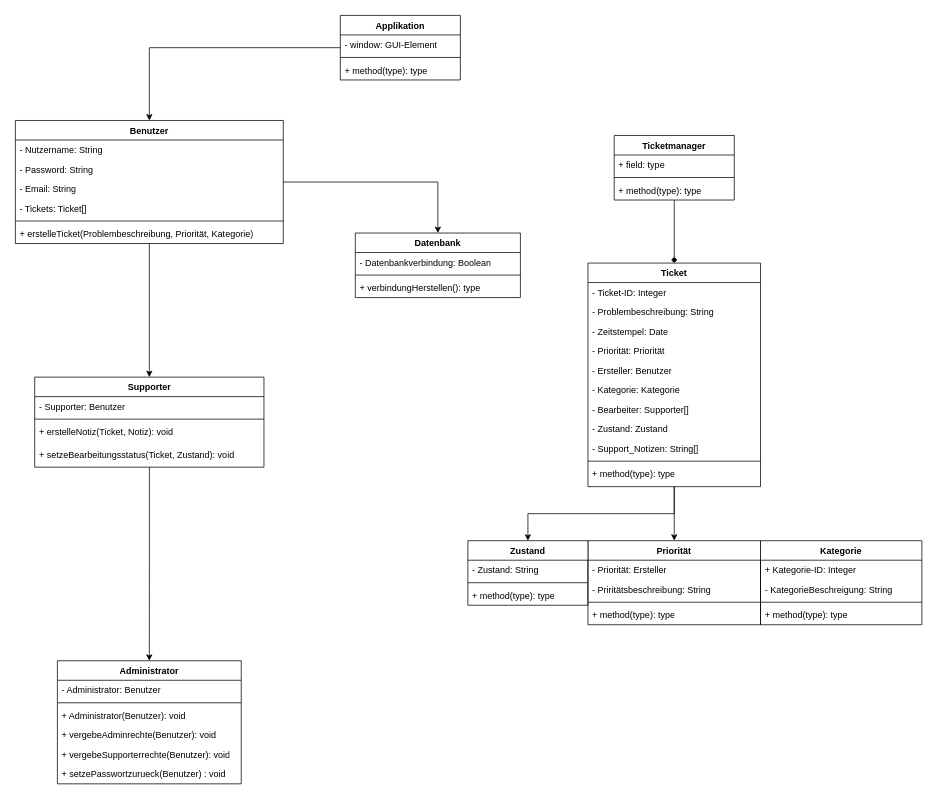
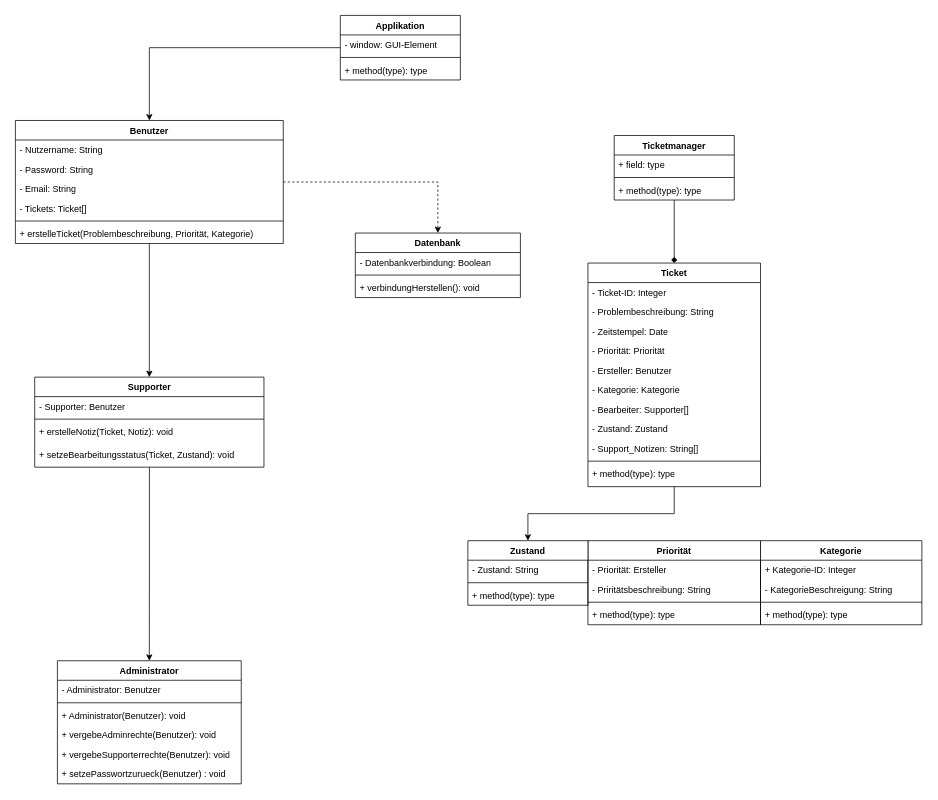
(383, 182) -> (383, 182)
(428, 289) -> (427, 289)
(674, 525) -> none
